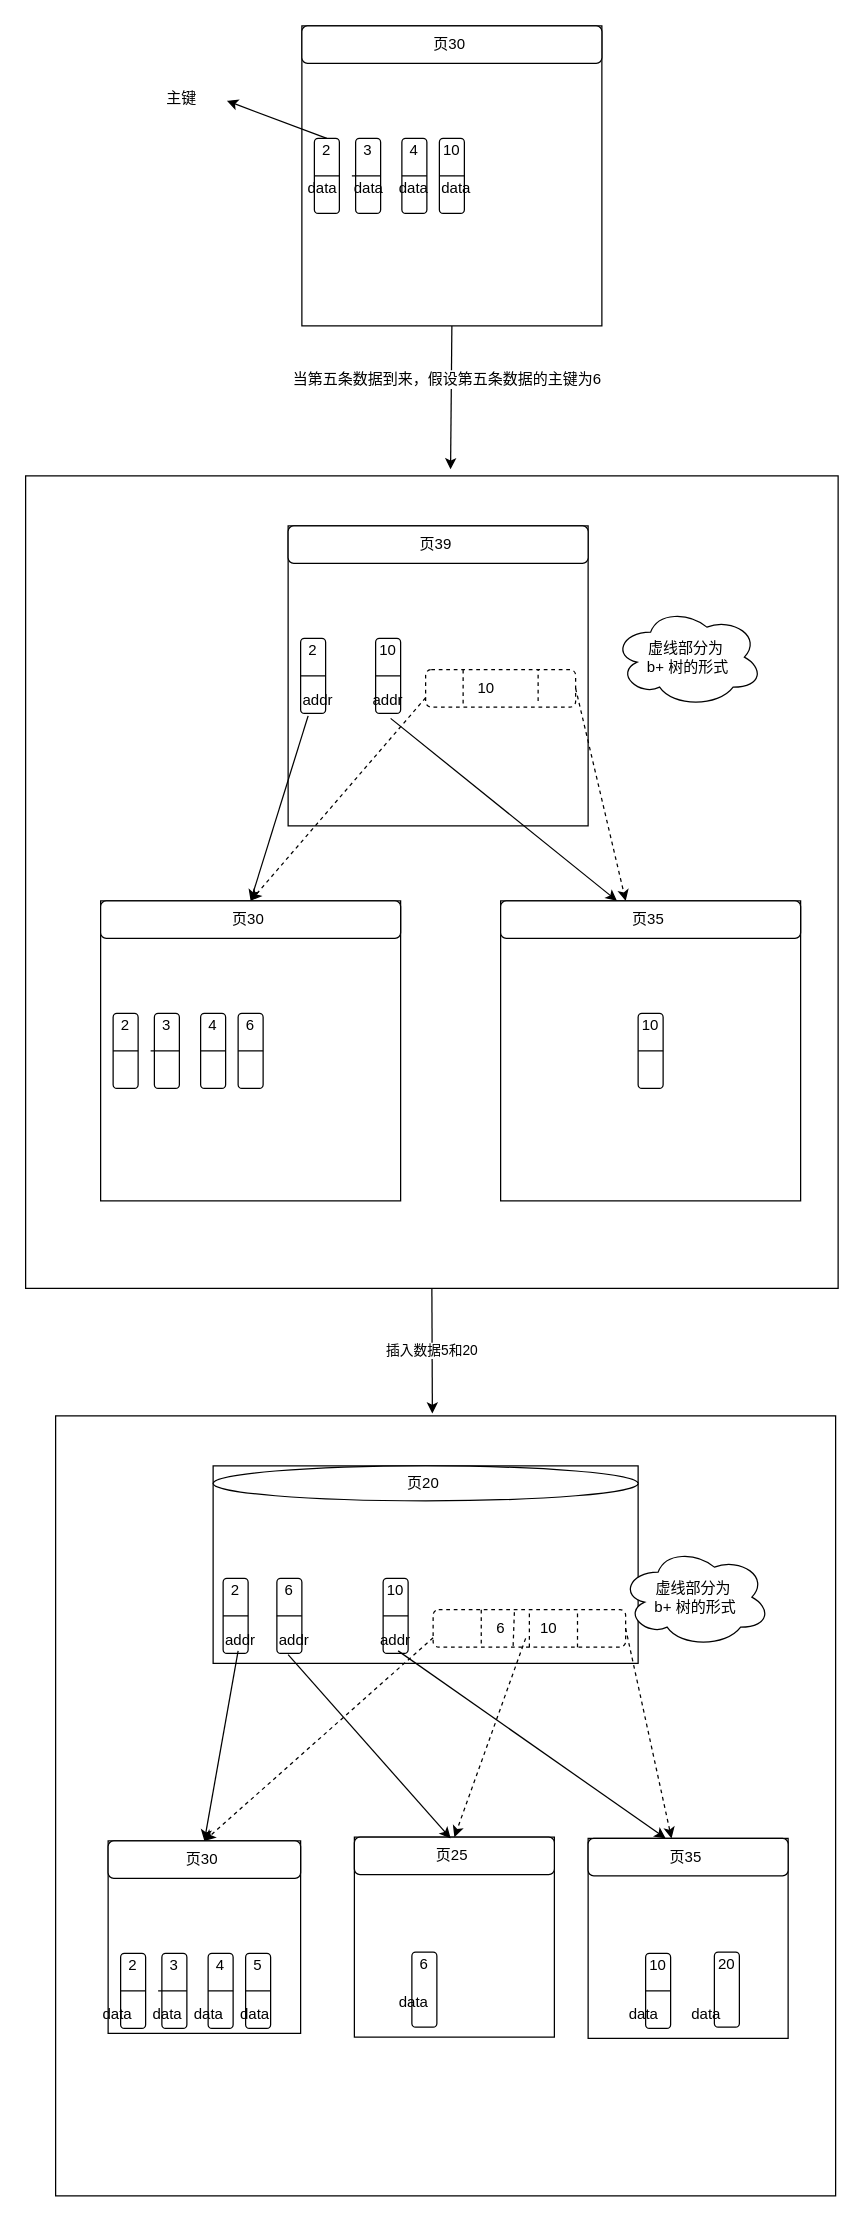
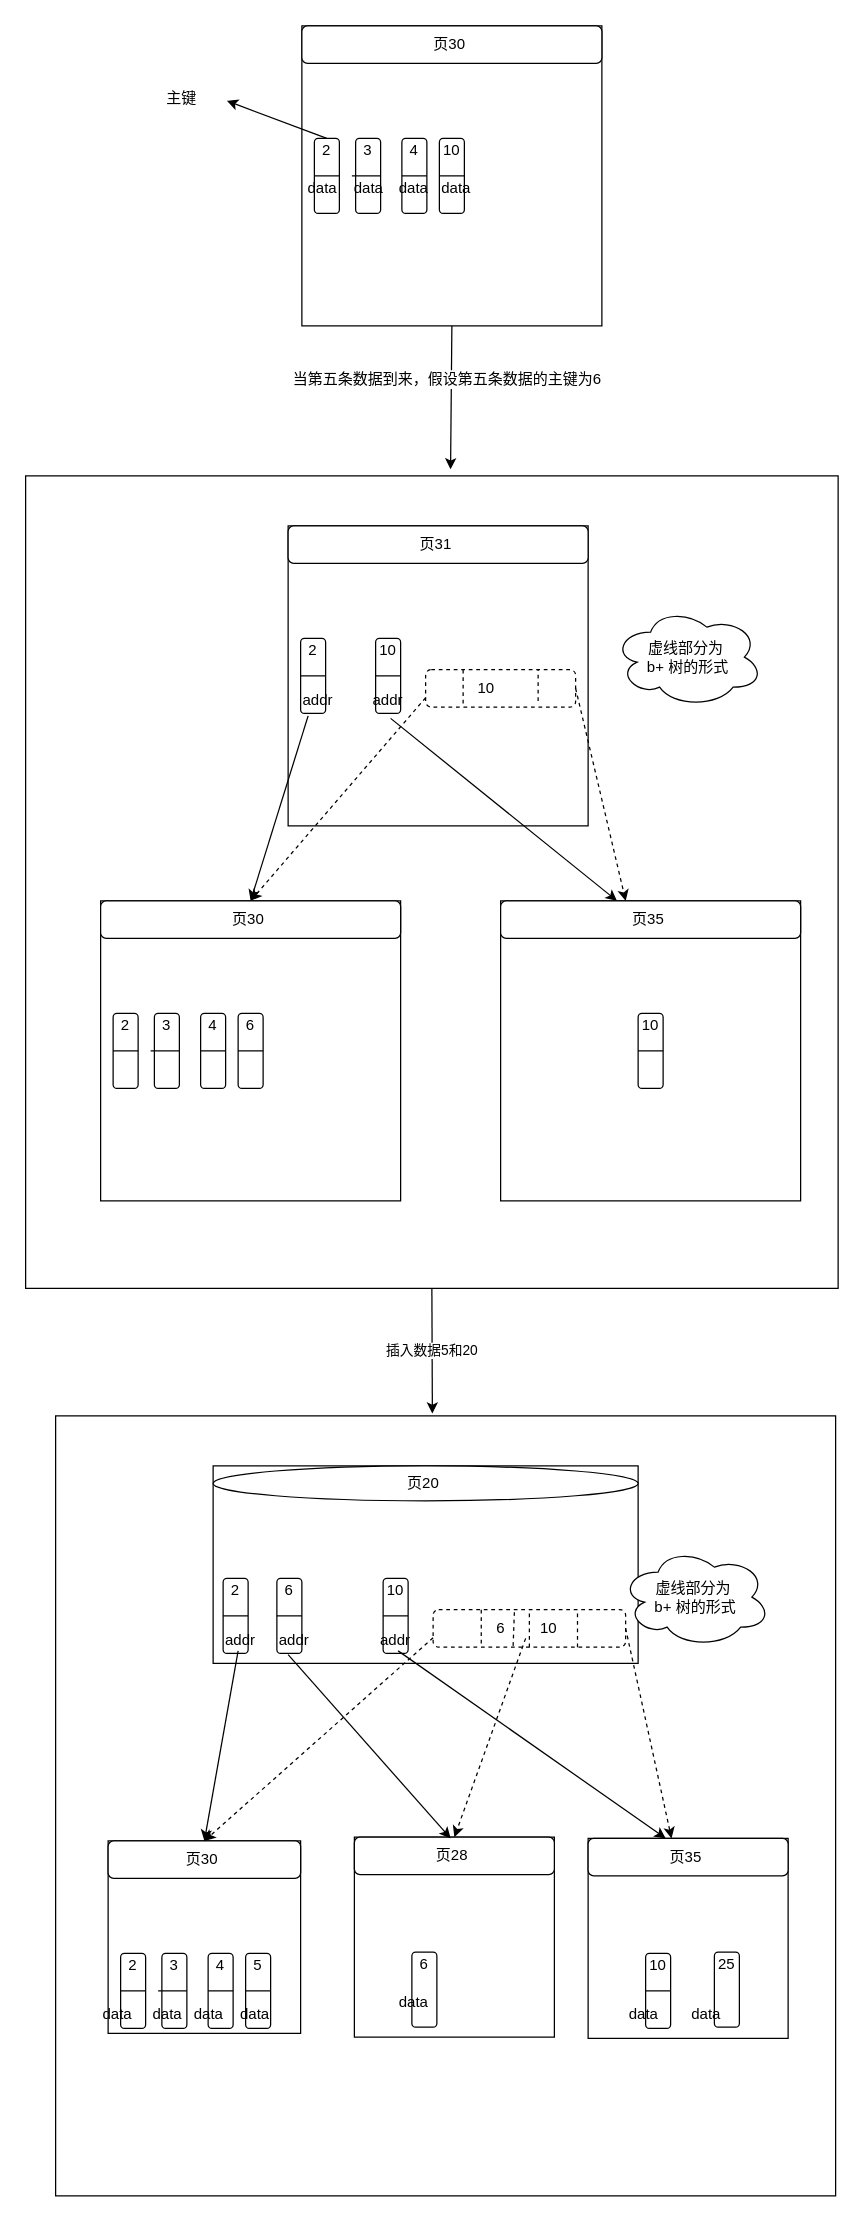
(438, 544) -> (438, 544)
(454, 1856) -> (454, 1856)
(727, 1964) -> (727, 1964)
